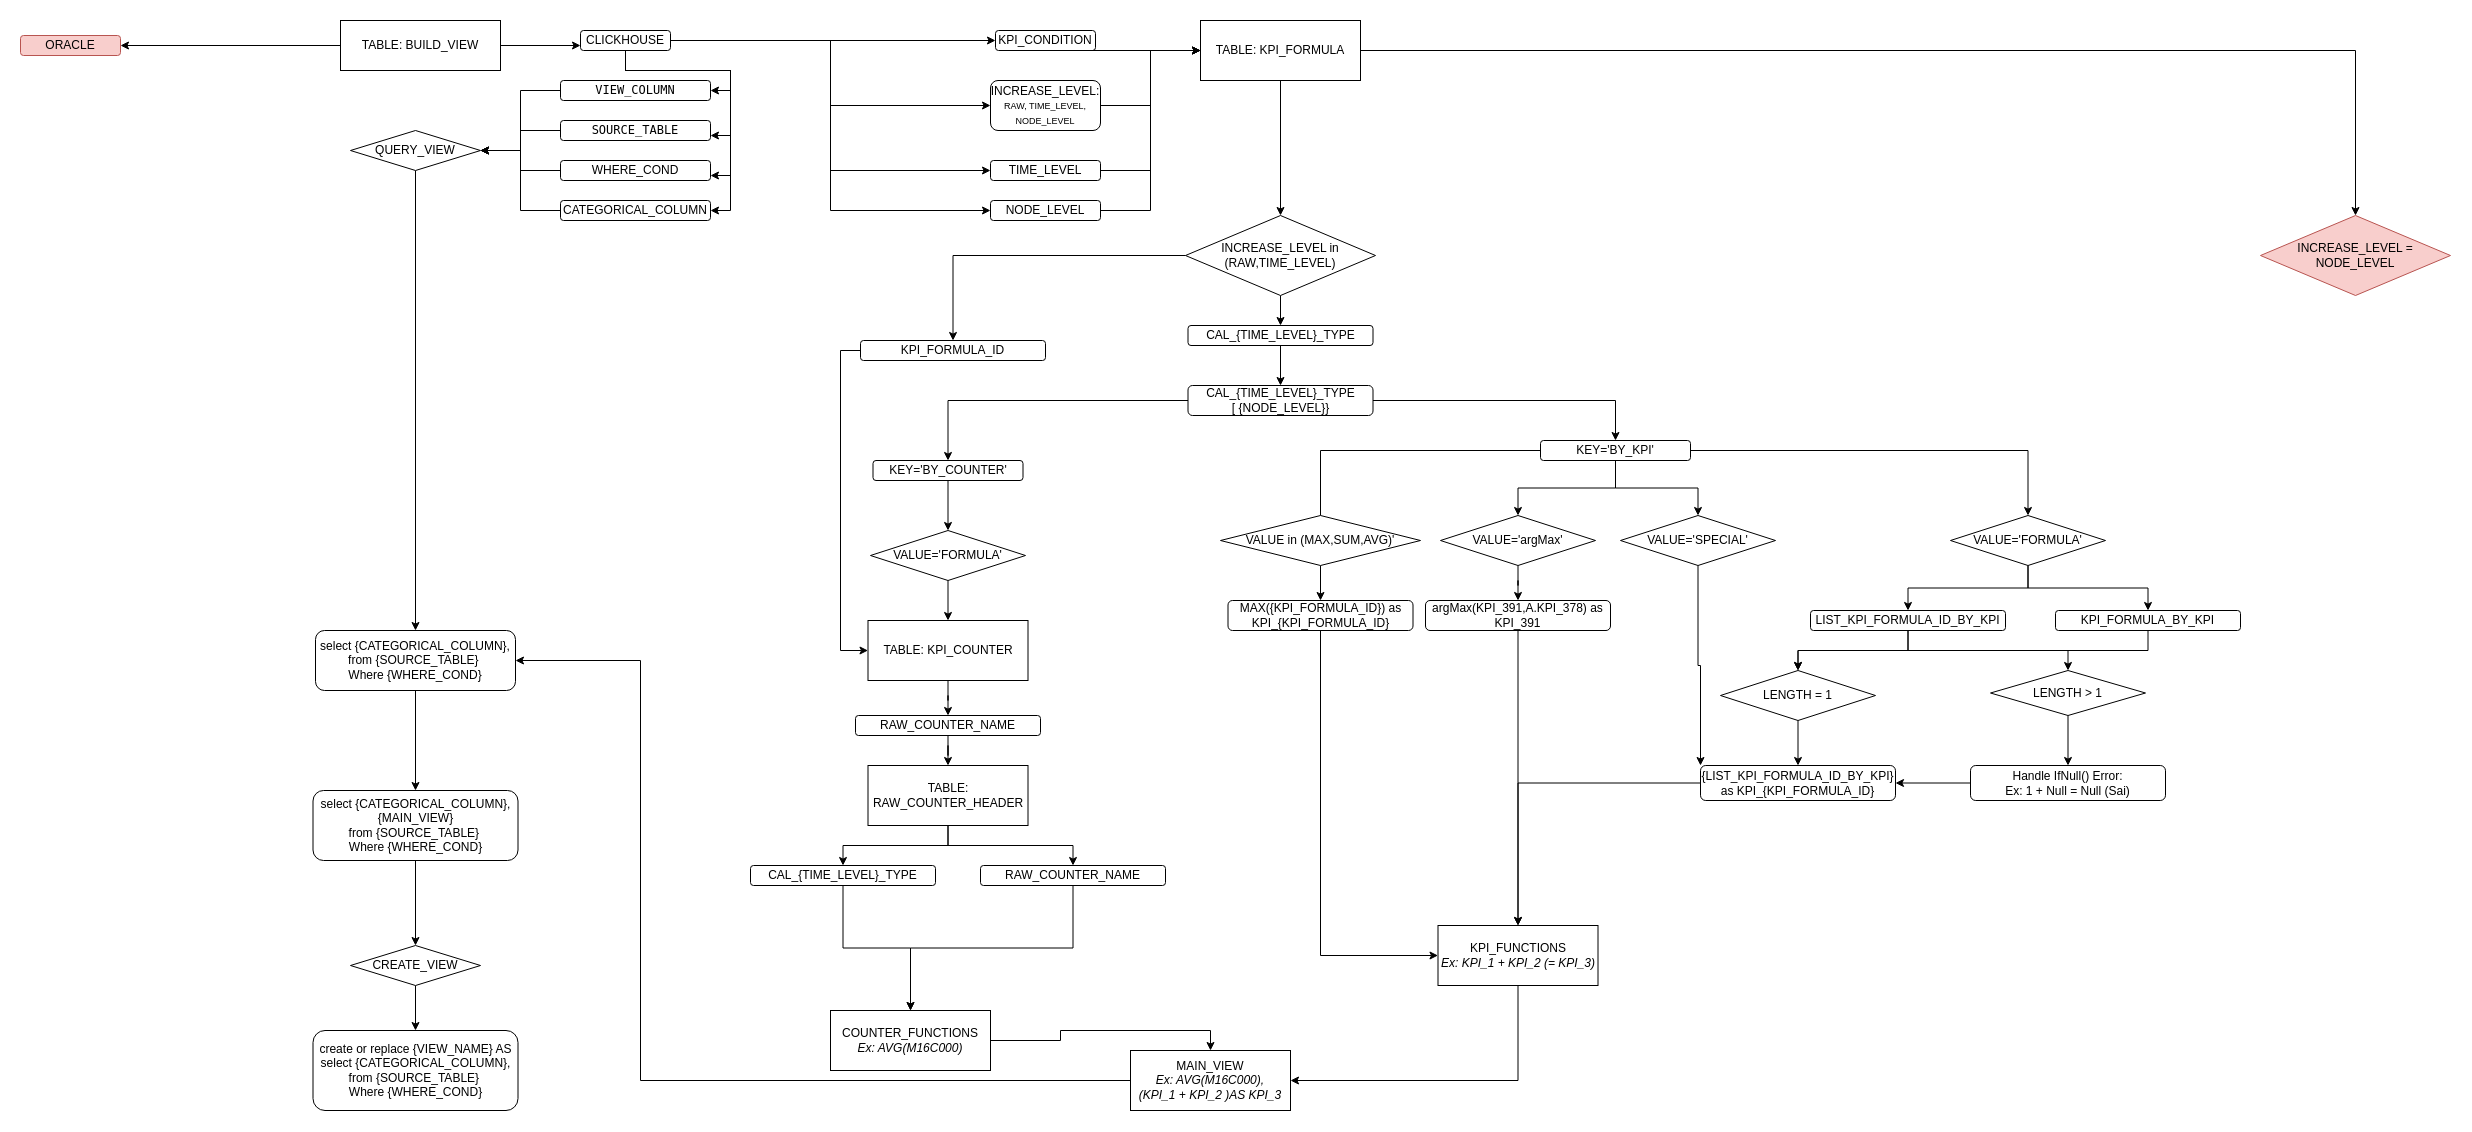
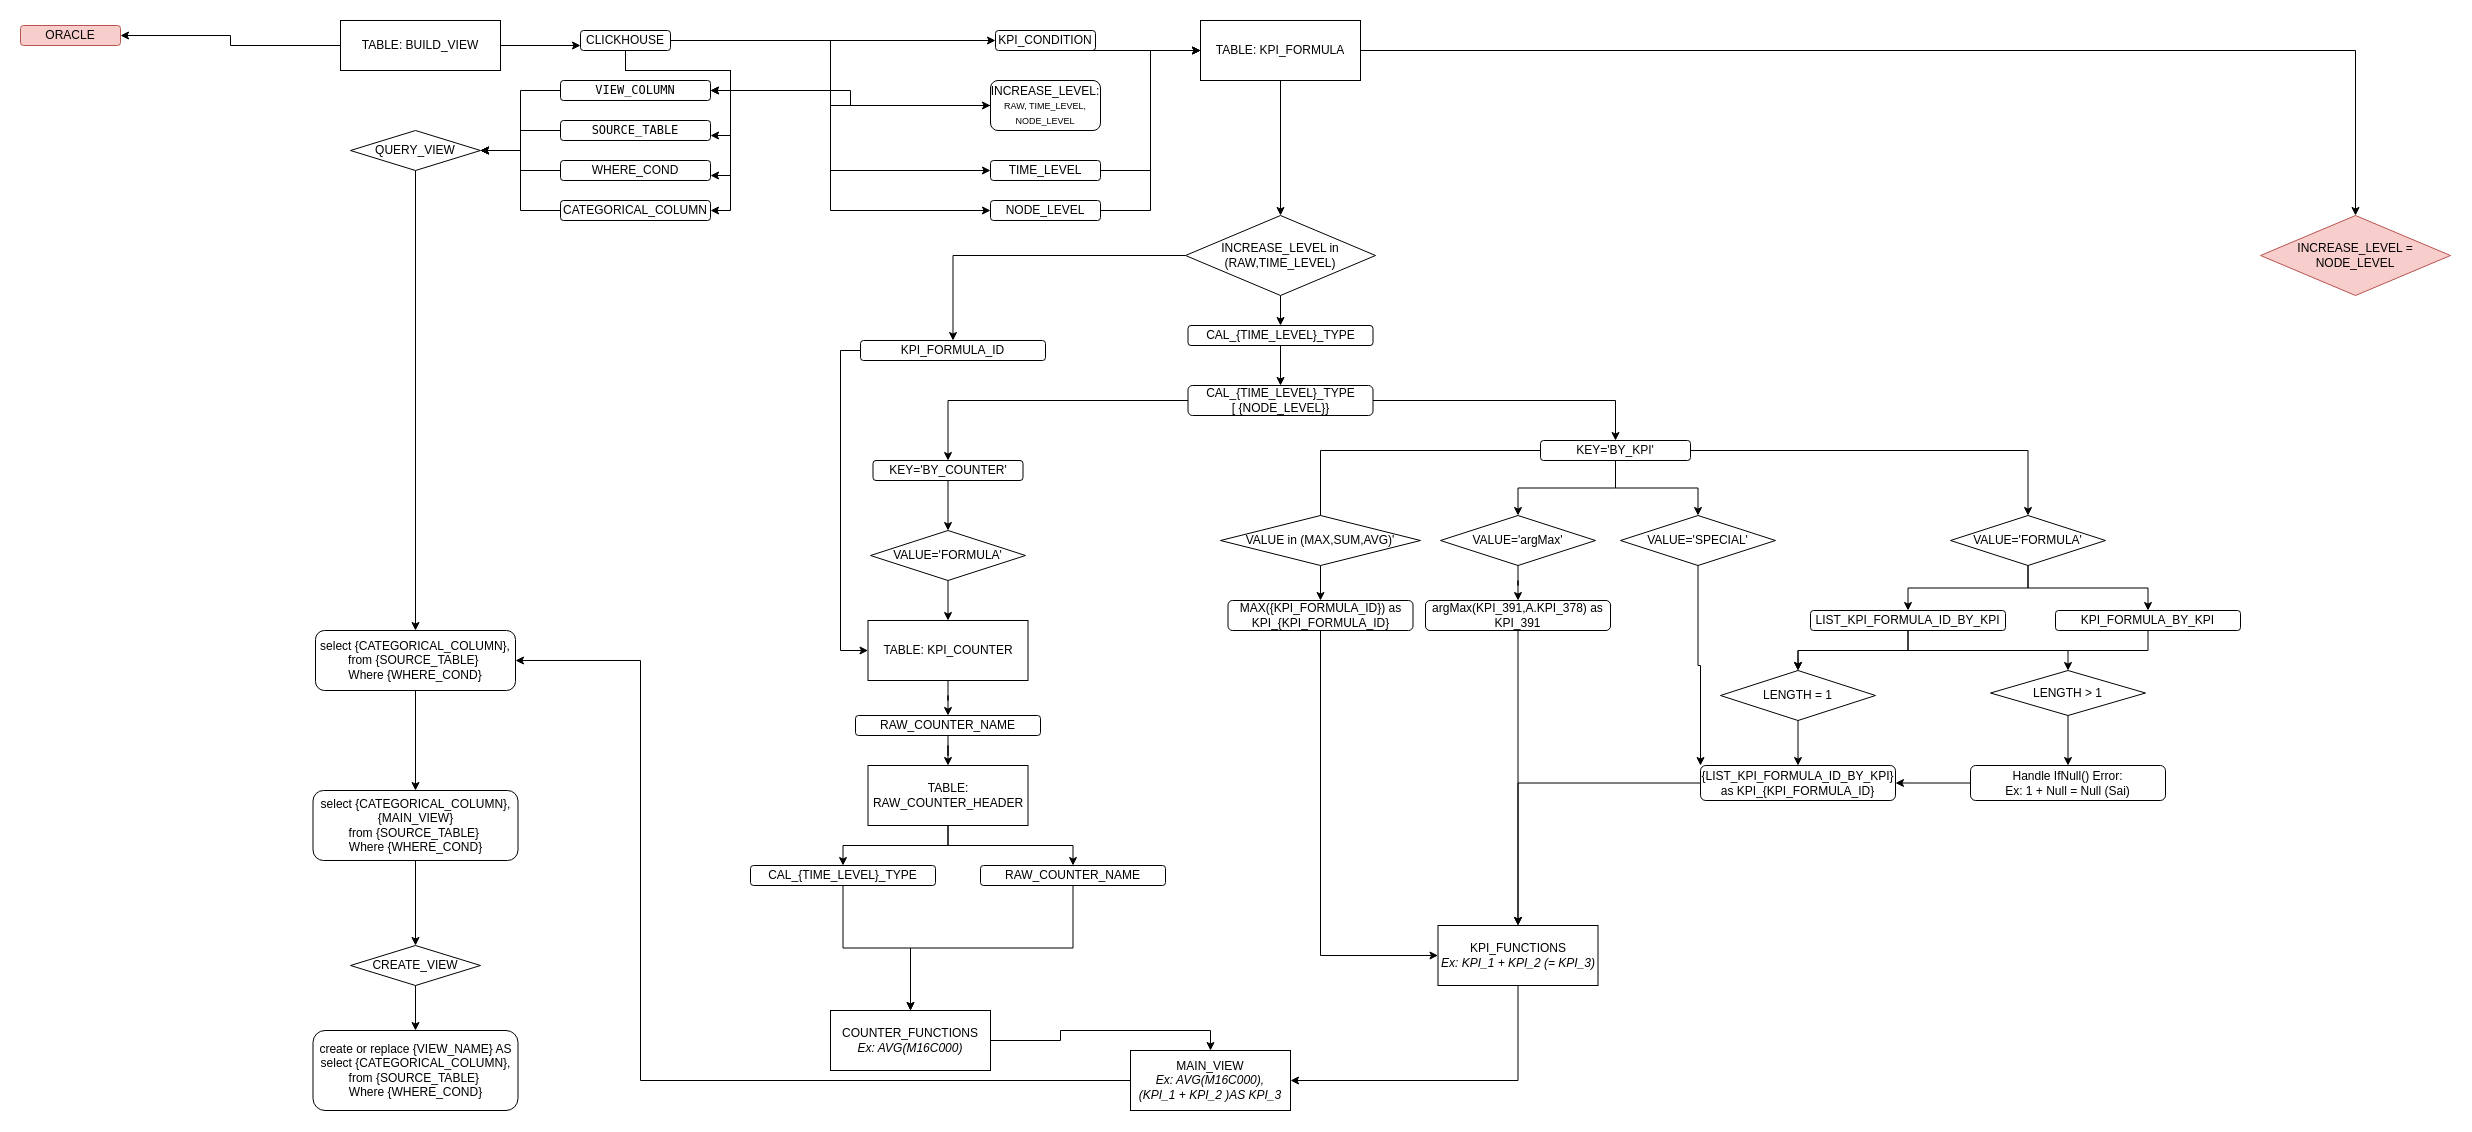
(71, 46) -> (71, 36)
(1125, 106) -> (797, 91)
